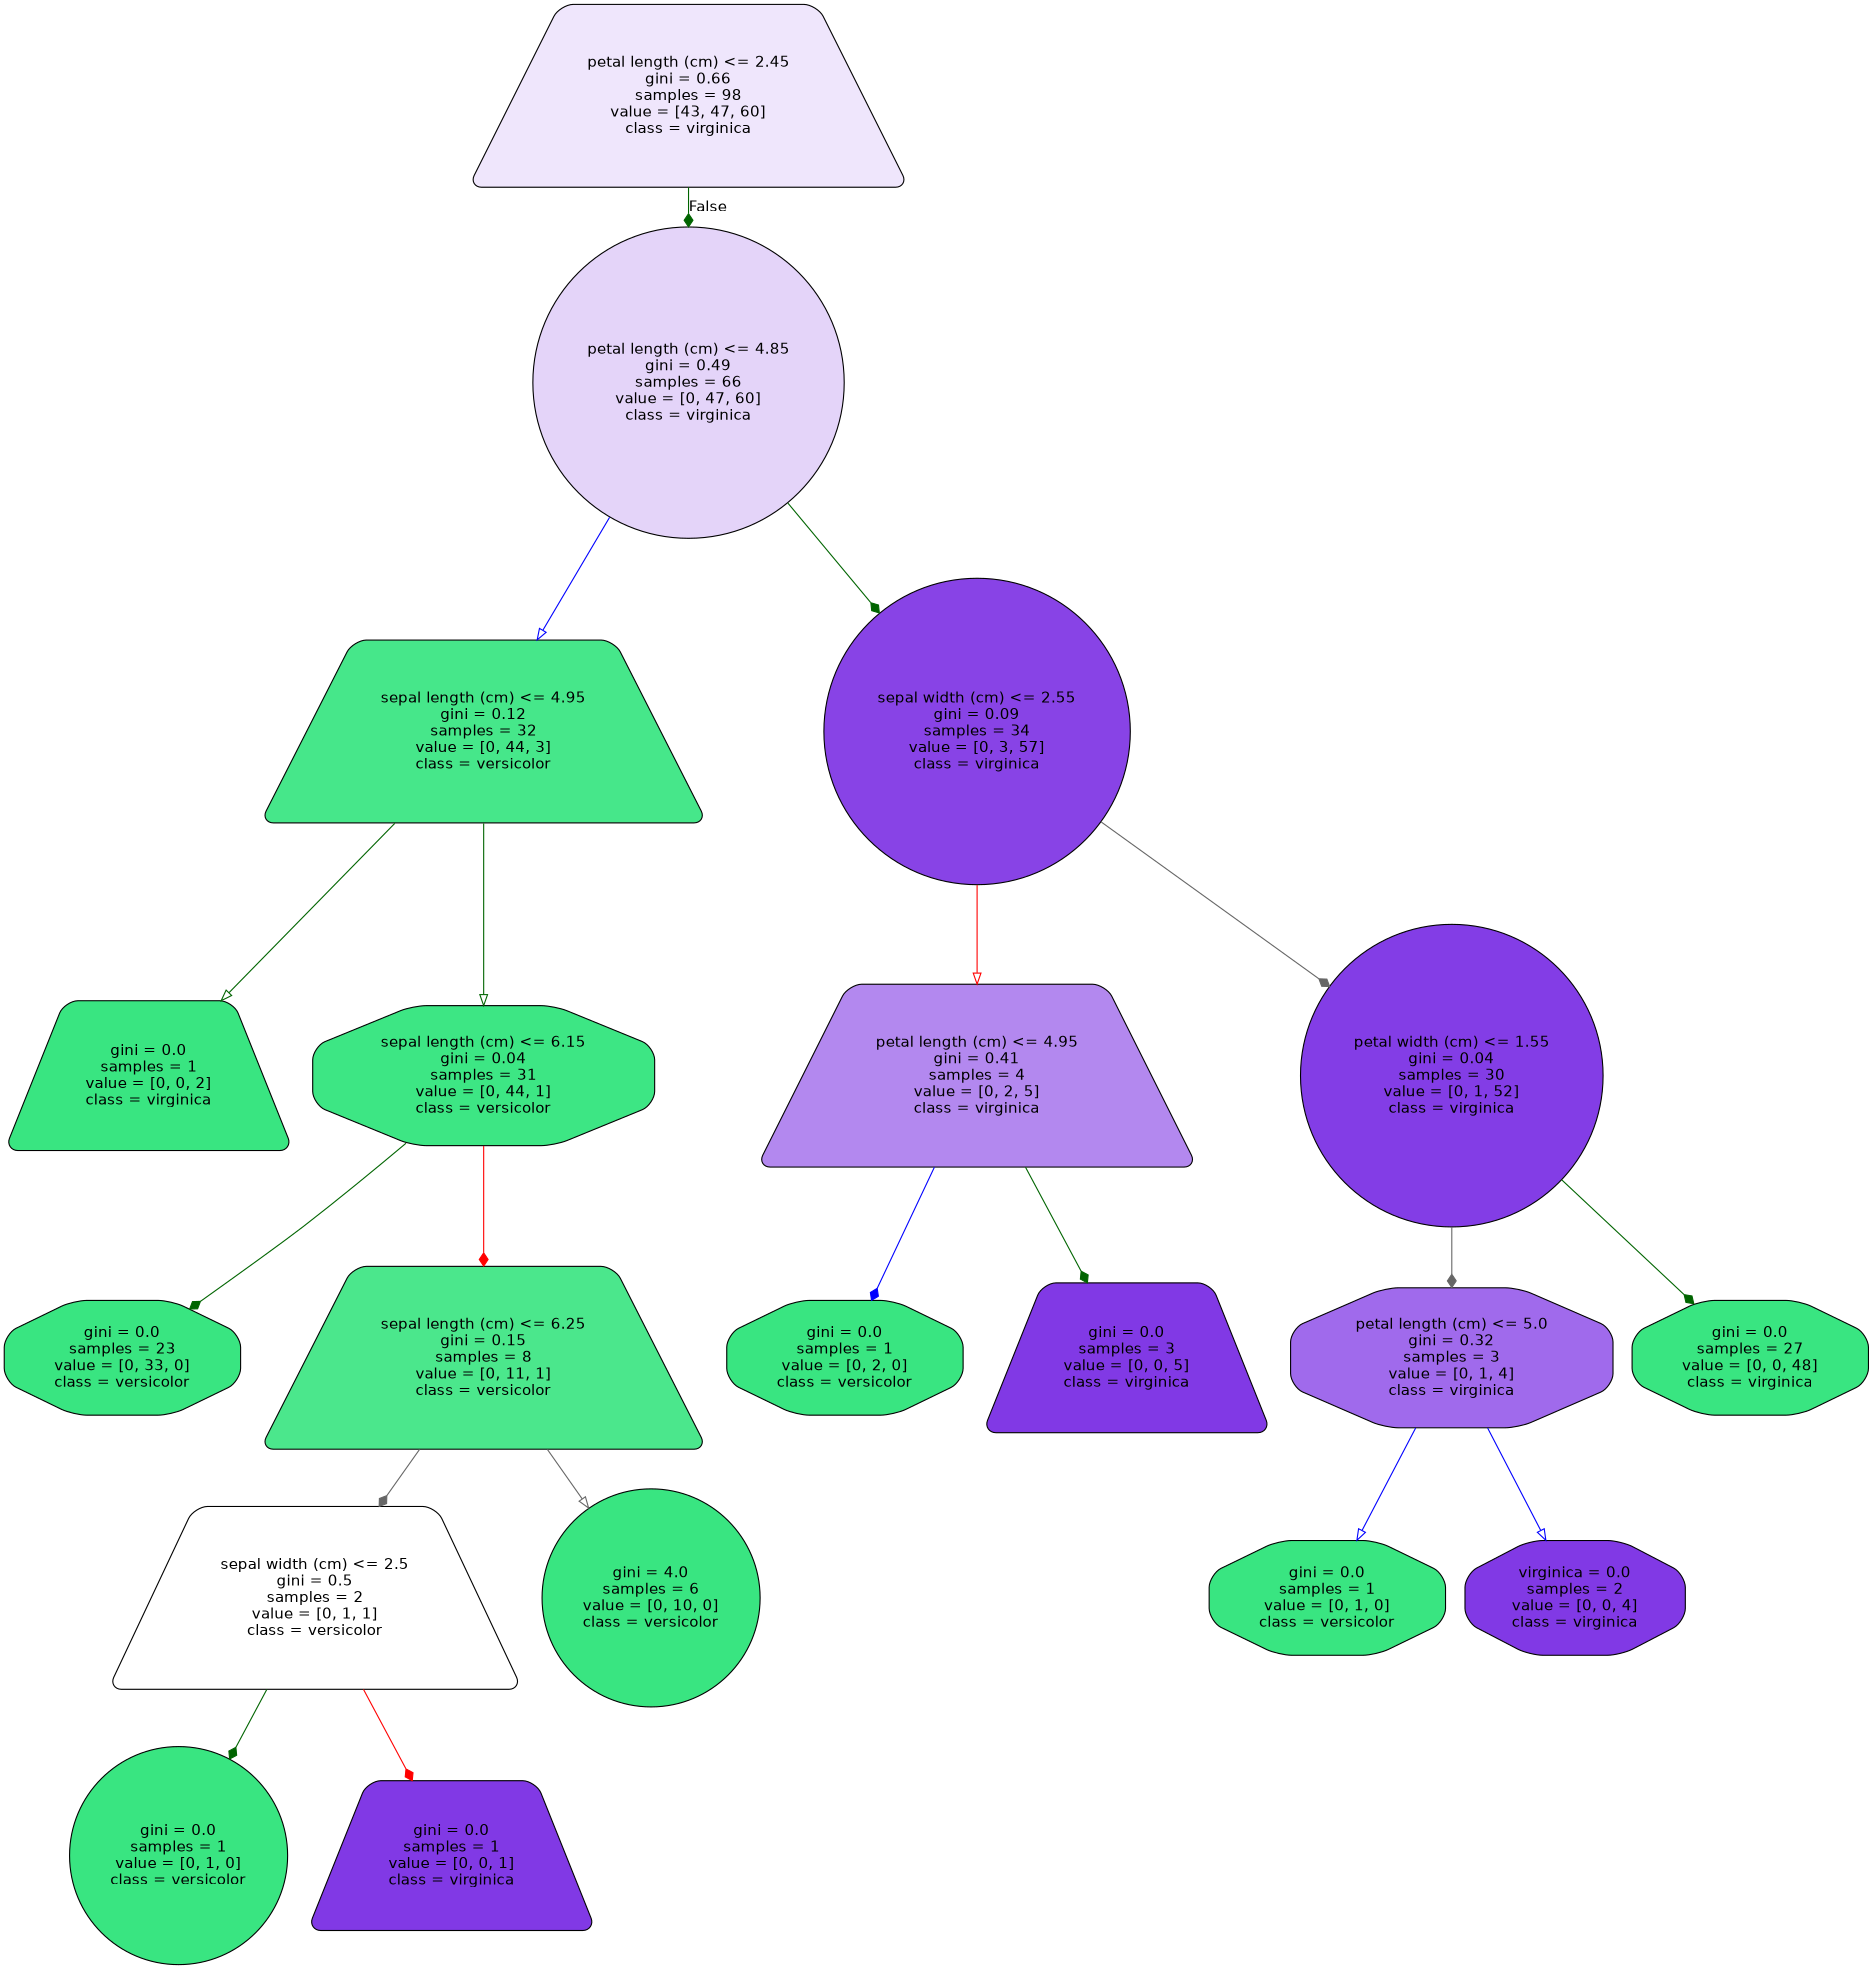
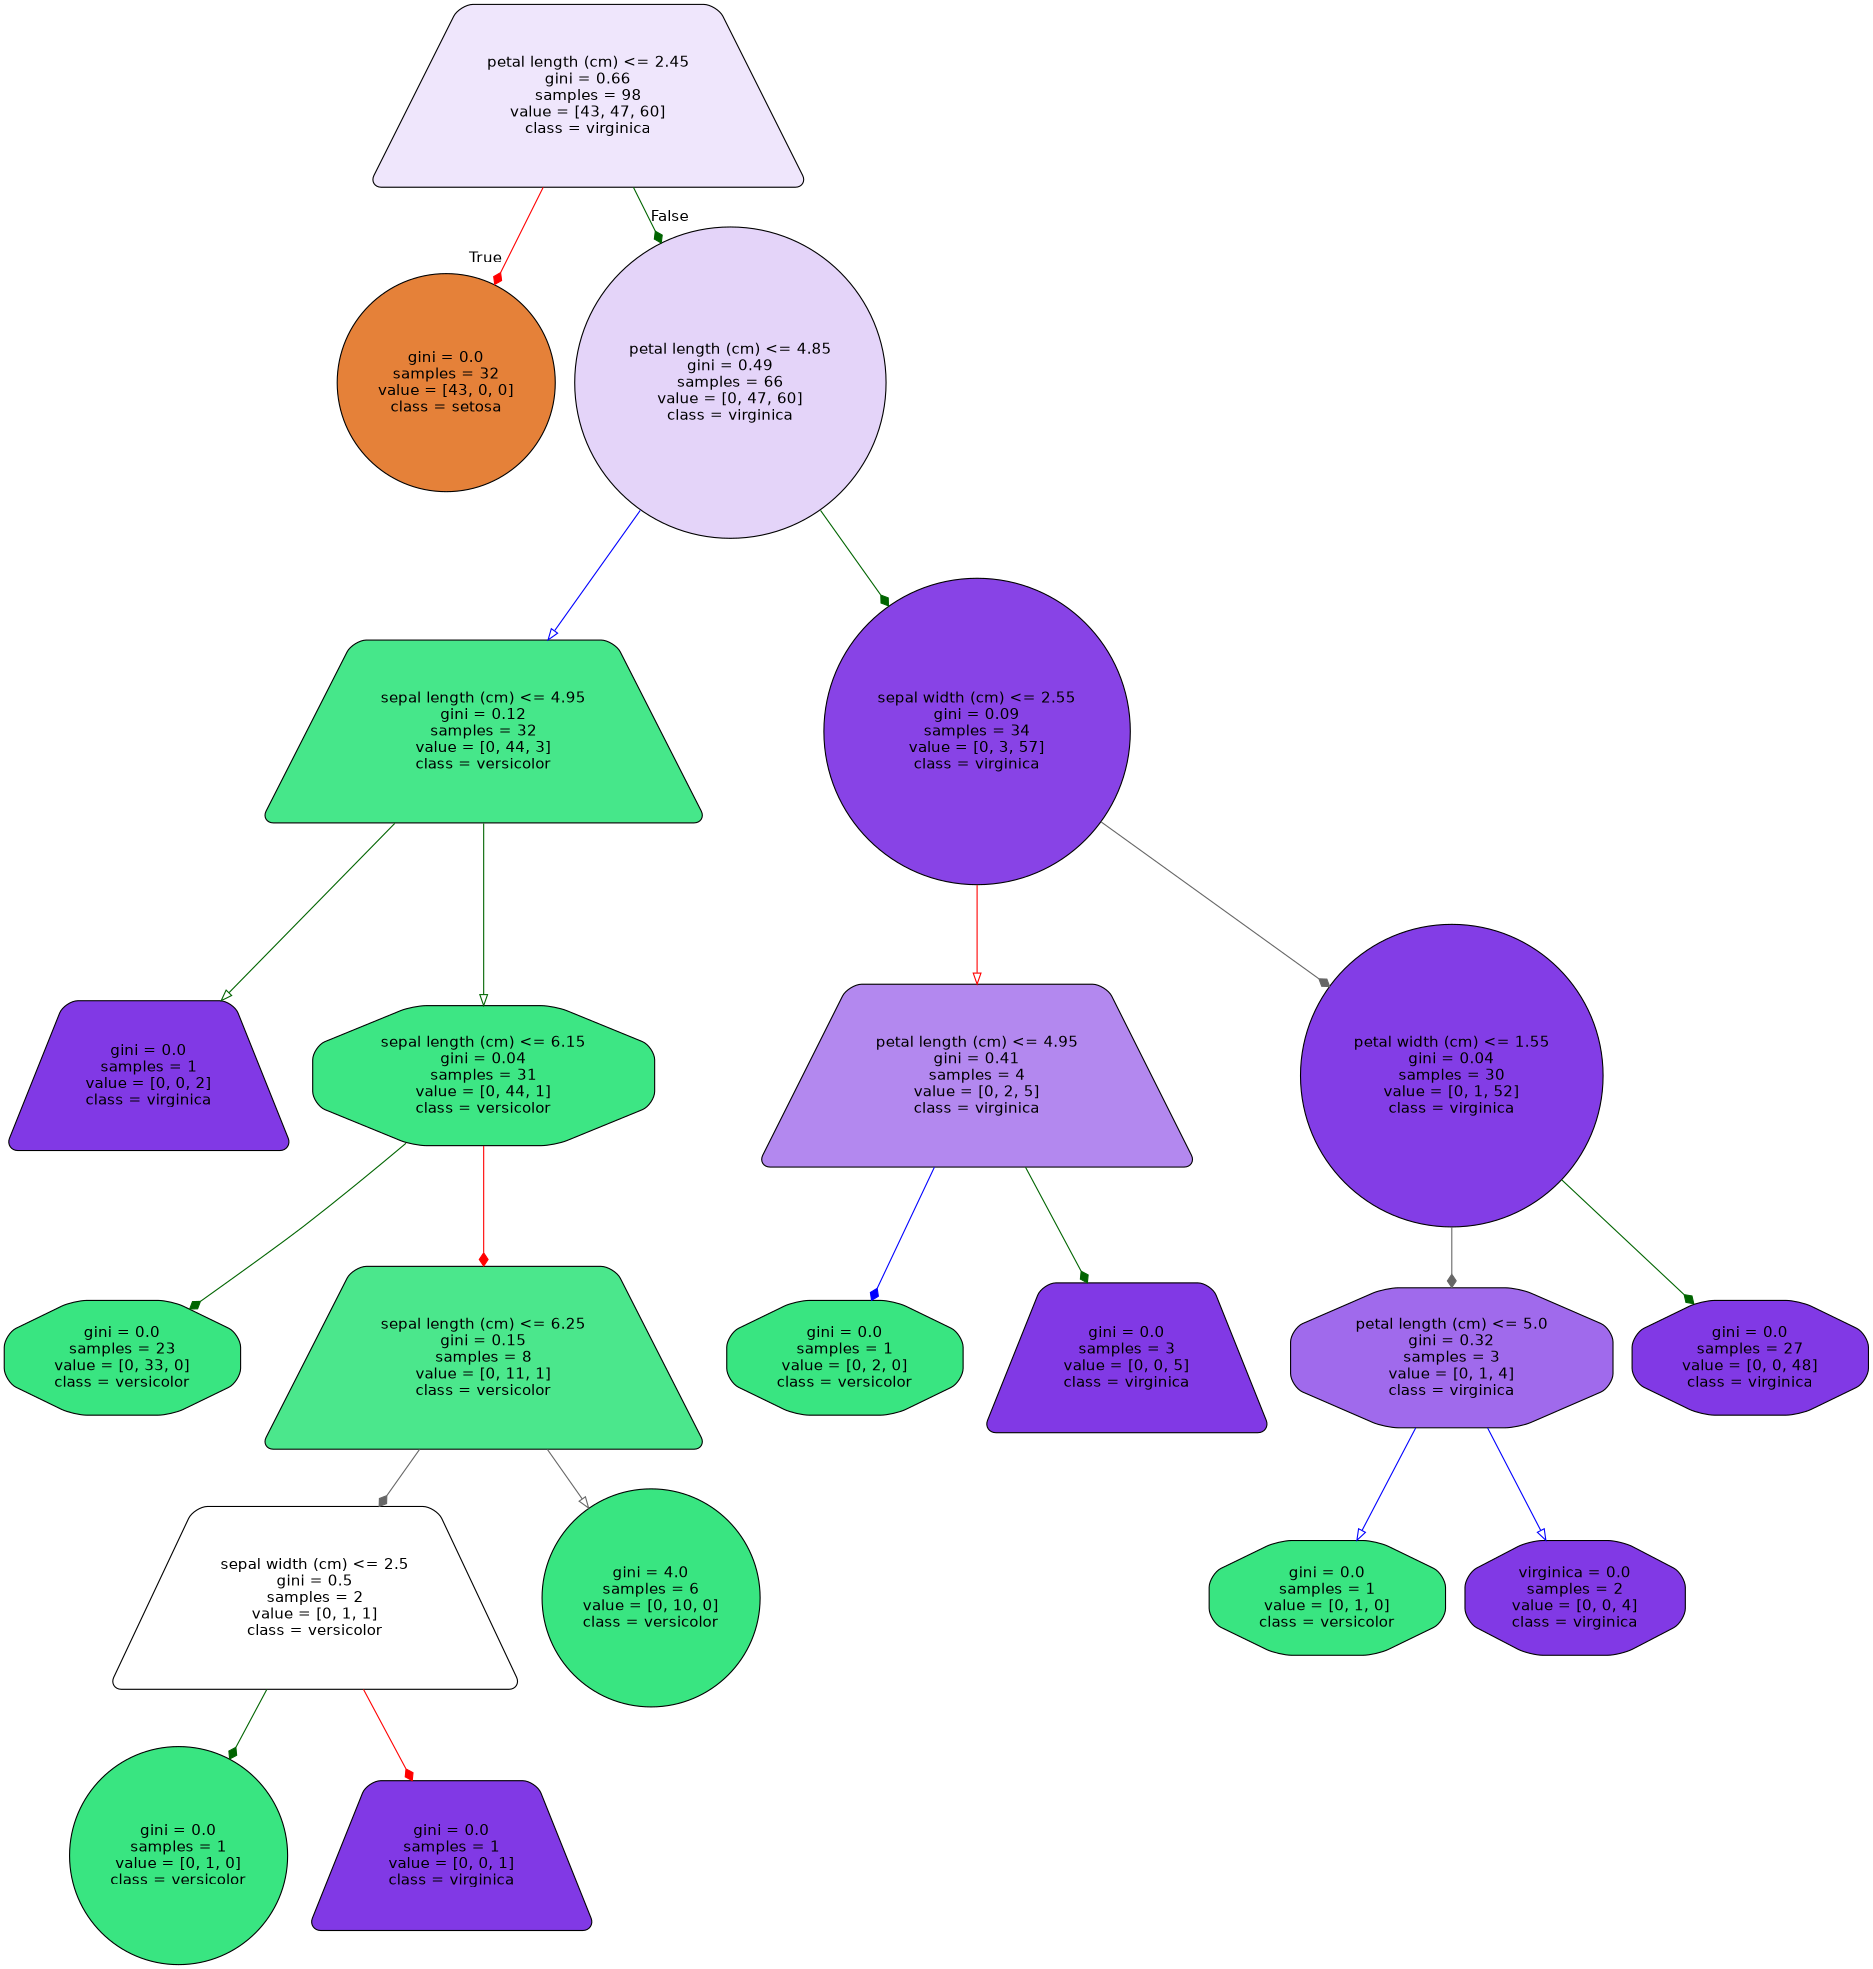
none -> (446, 383)
(149, 1076) -> (149, 1076)
(1750, 1358) -> (1750, 1358)
